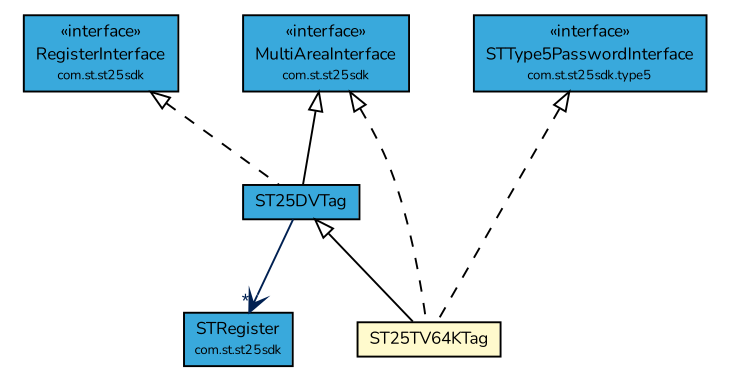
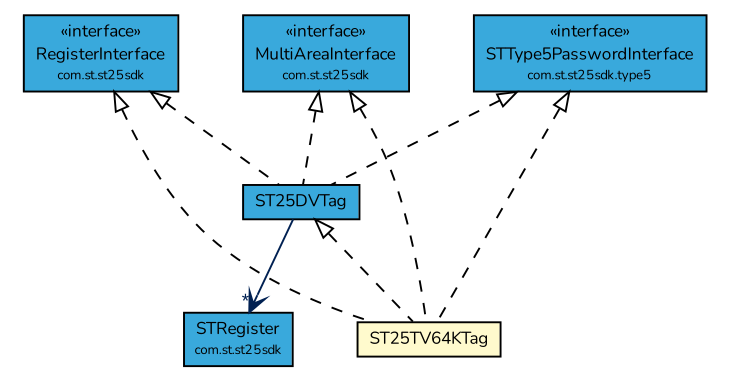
none -> (415, 143)
(309, 148) -> (309, 148)
none -> (221, 246)
(371, 278) -> (371, 278)
